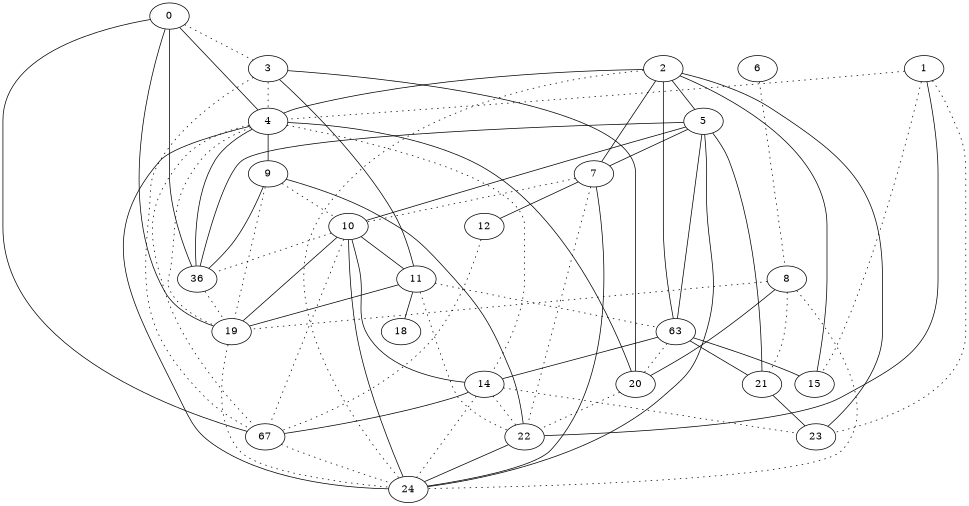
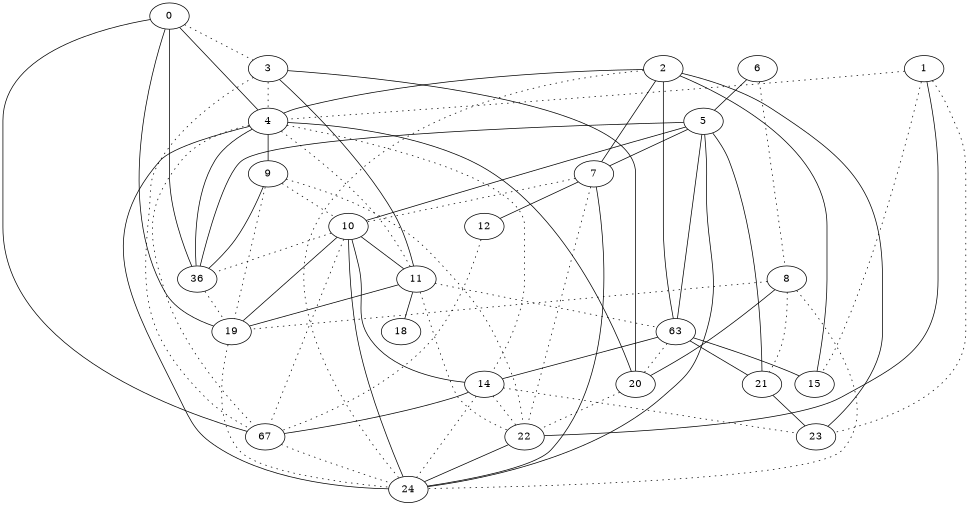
(683, 95) -> (731, 95)
(174, 234) -> (354, 191)
(442, 265) -> (442, 265)
